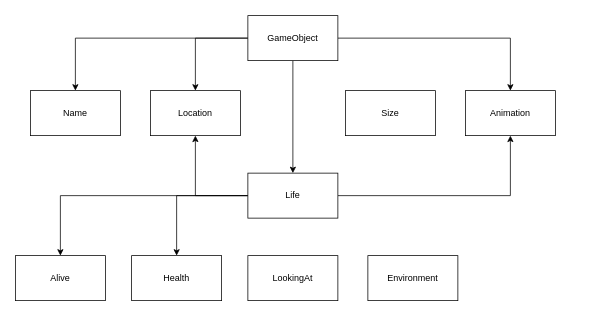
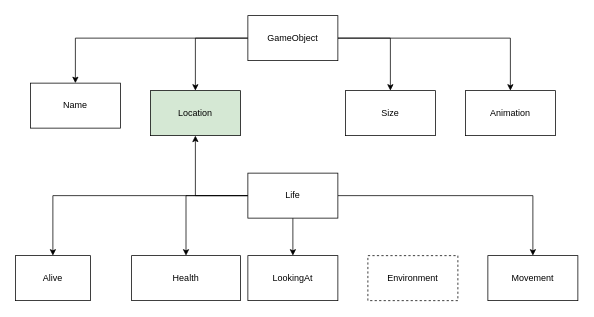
(75, 113) -> (75, 105)
(195, 113) -> (195, 113)
(293, 166) -> (390, 62)
(510, 167) -> (293, 249)
none -> (524, 195)
(60, 278) -> (53, 278)
(177, 278) -> (186, 278)
(413, 278) -> (413, 278)
none -> (533, 278)
